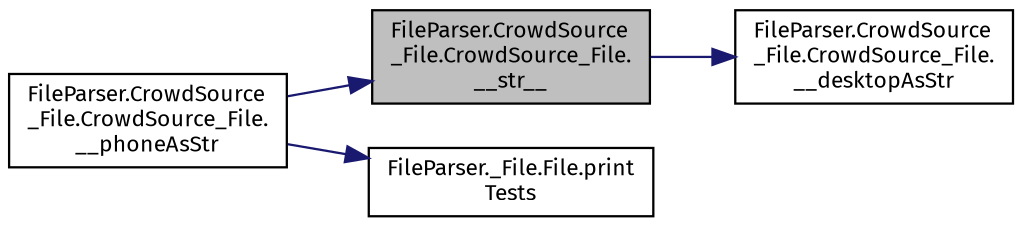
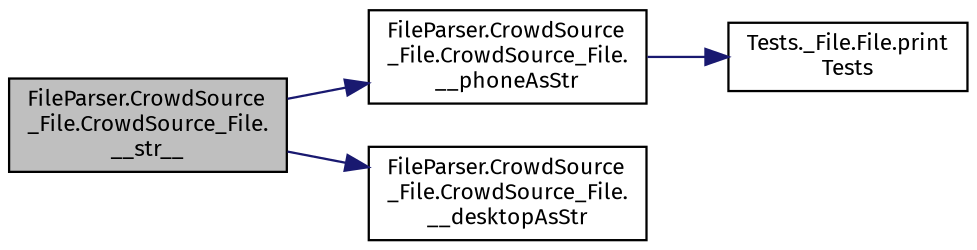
(319, 91) -> (317, 93)
(511, 182) -> (848, 57)
